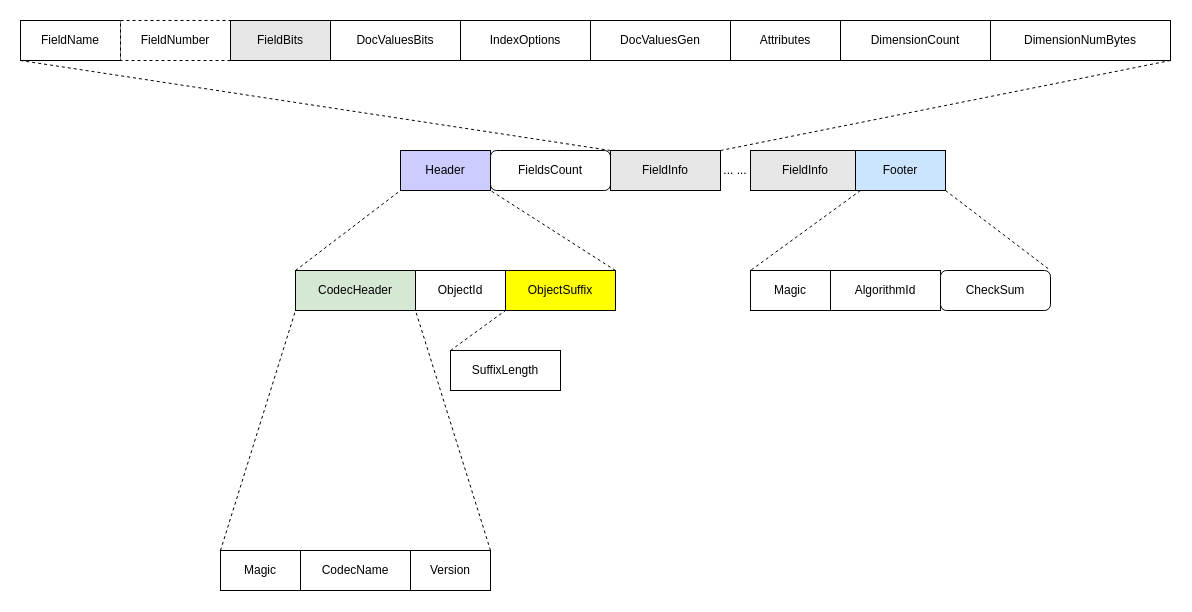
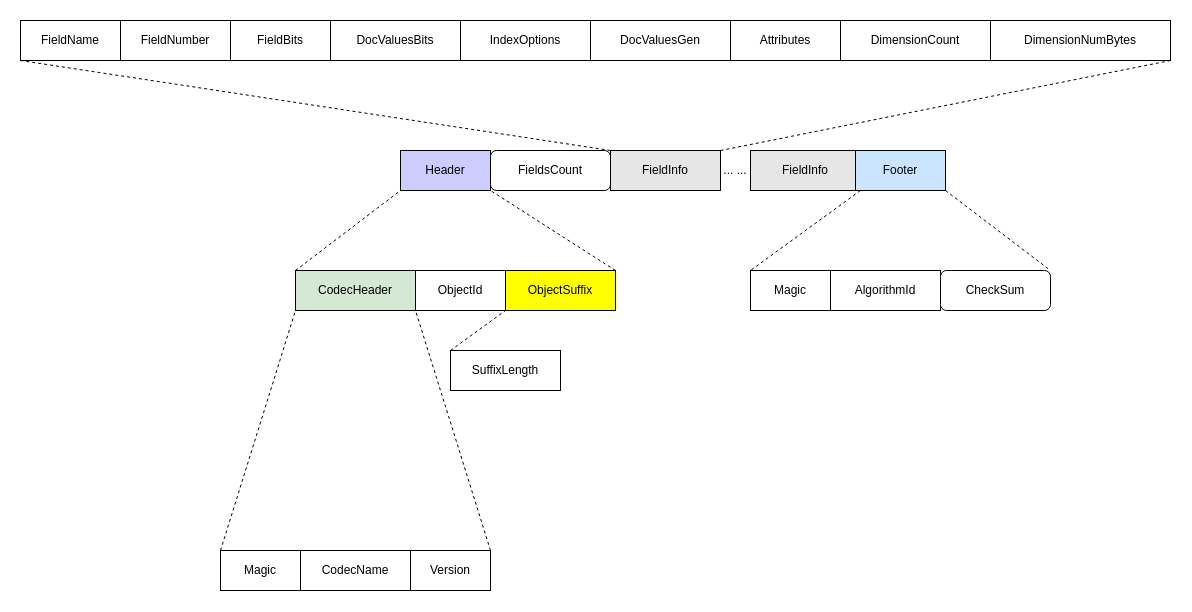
(176, 41) -> (176, 41)
(281, 41) -> (281, 41)
